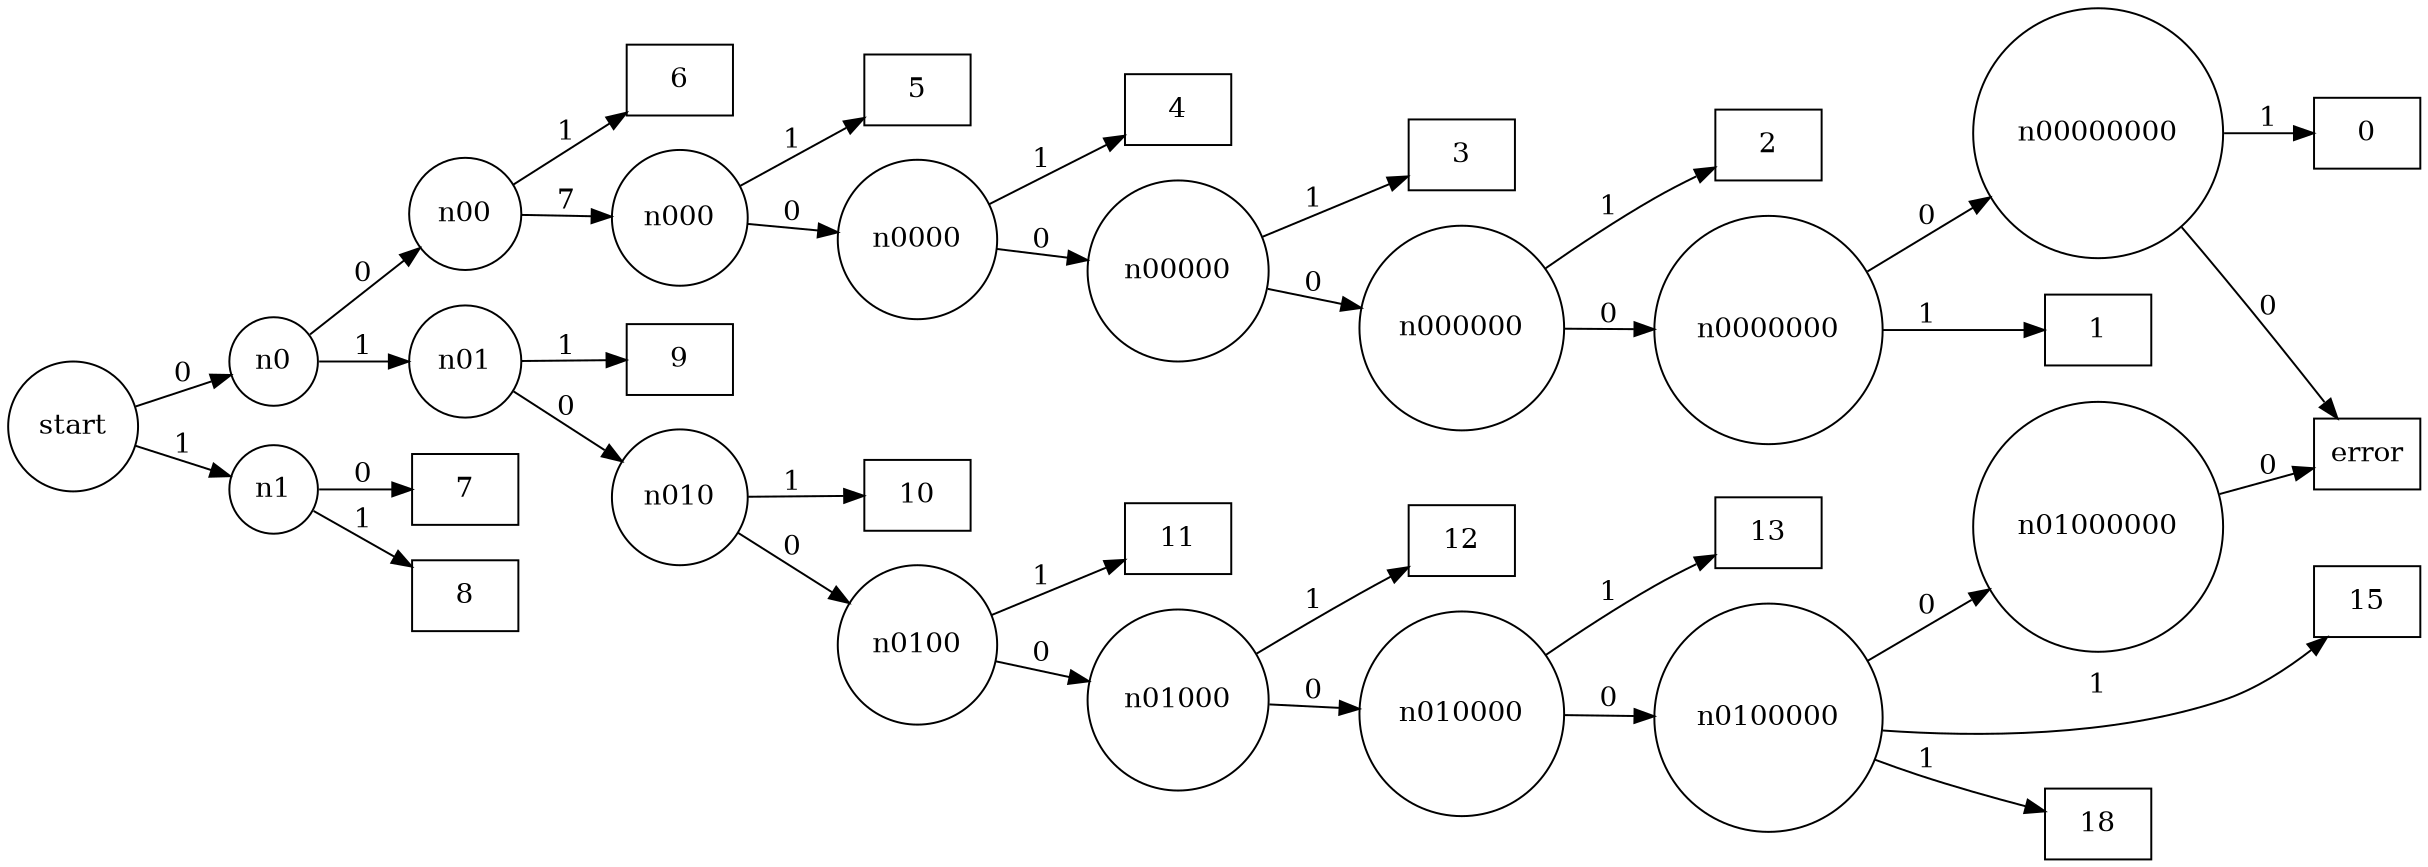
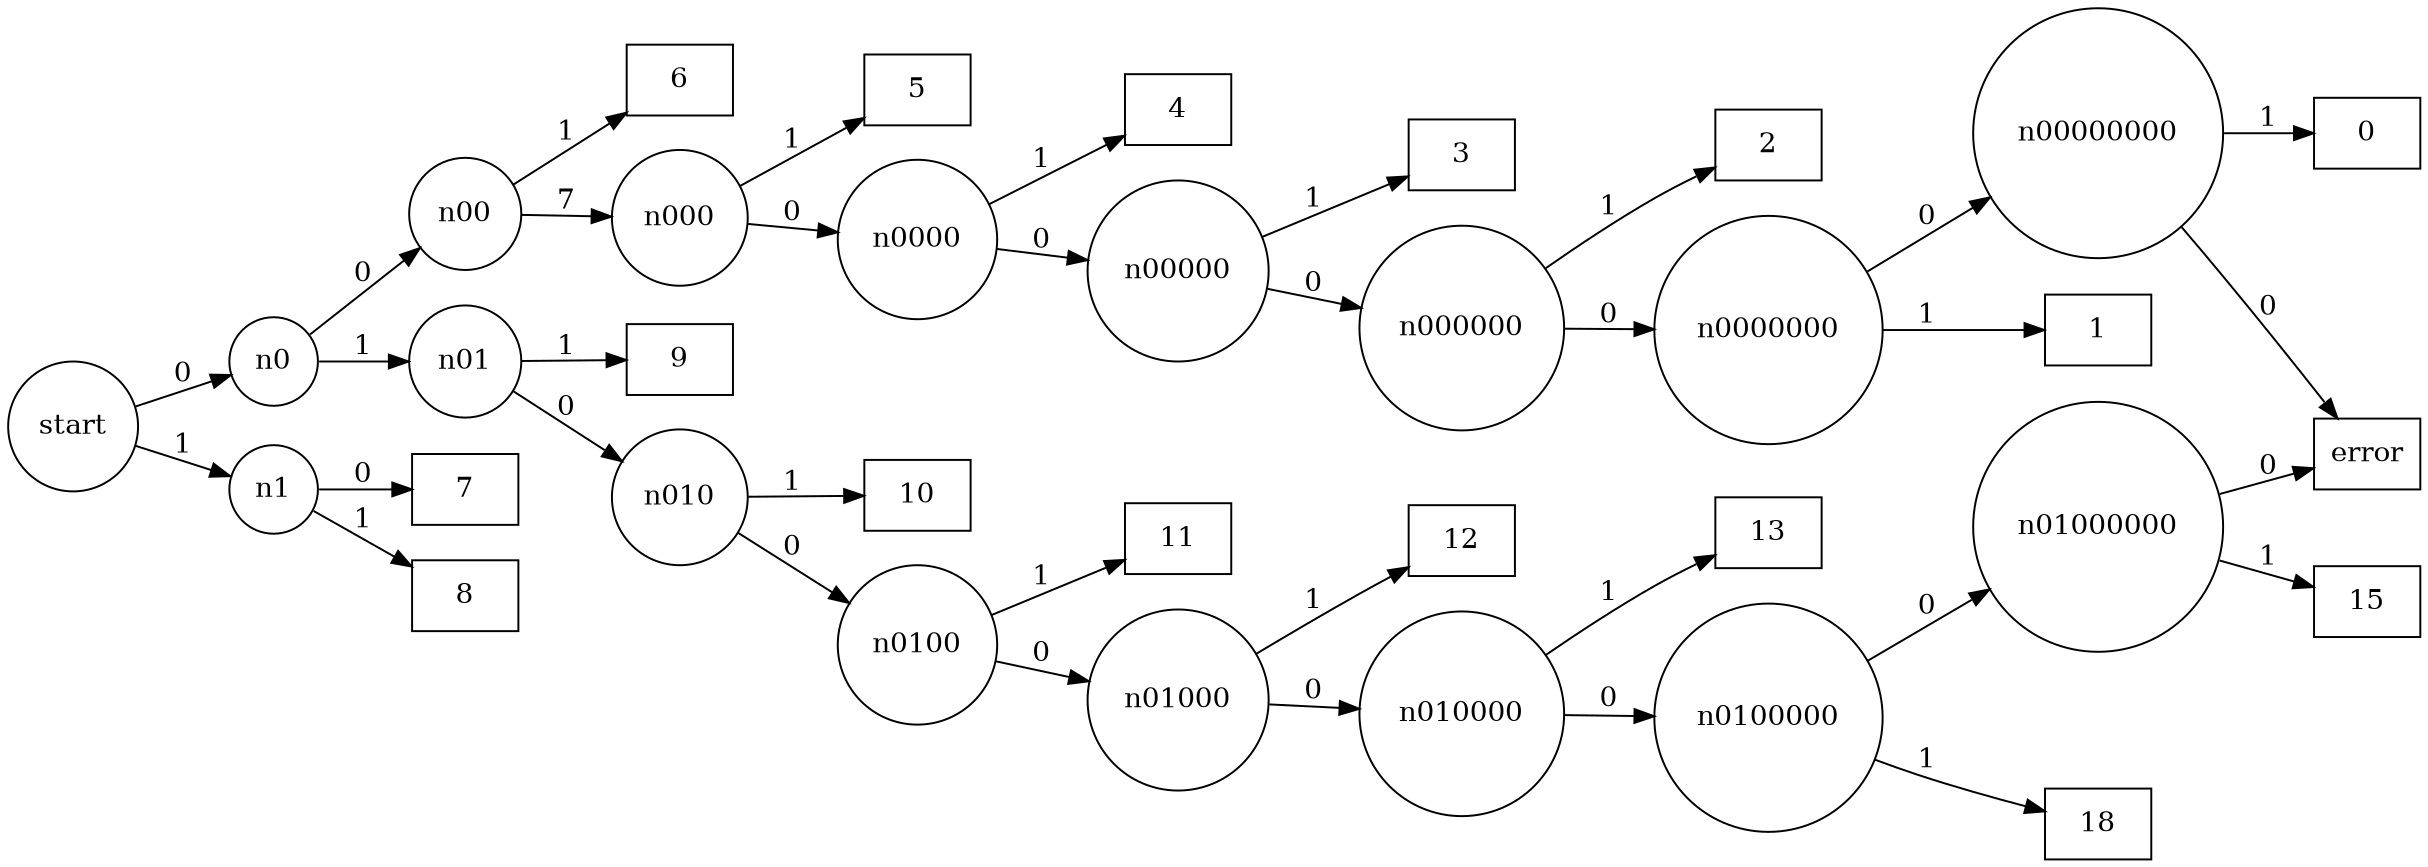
(2105, 726) -> (2257, 571)
